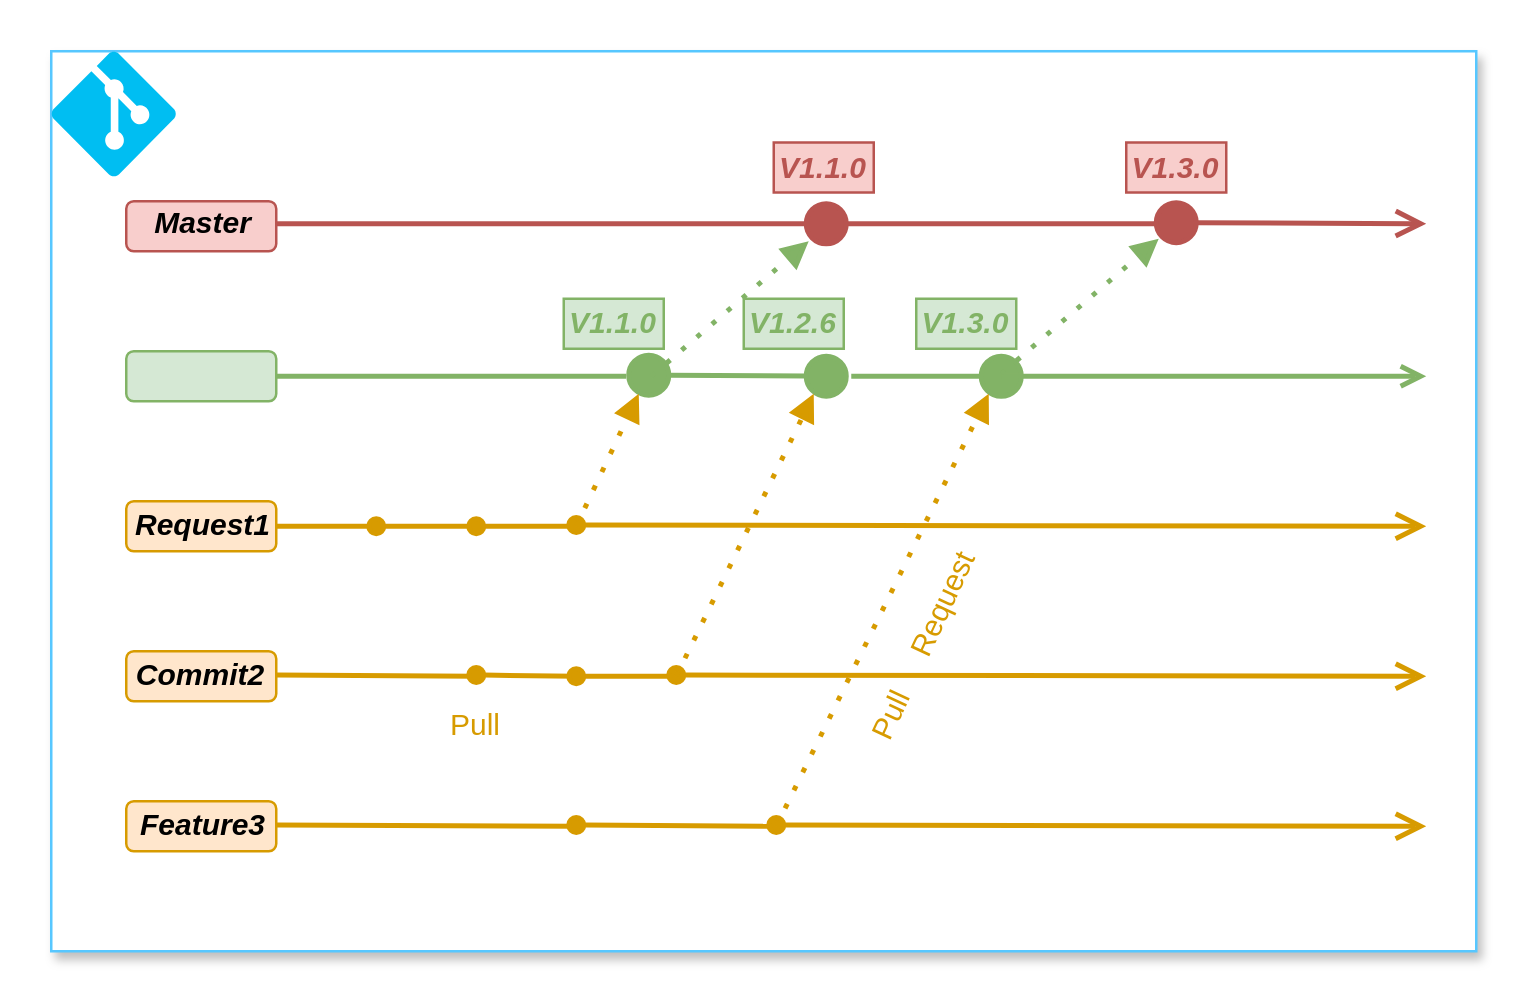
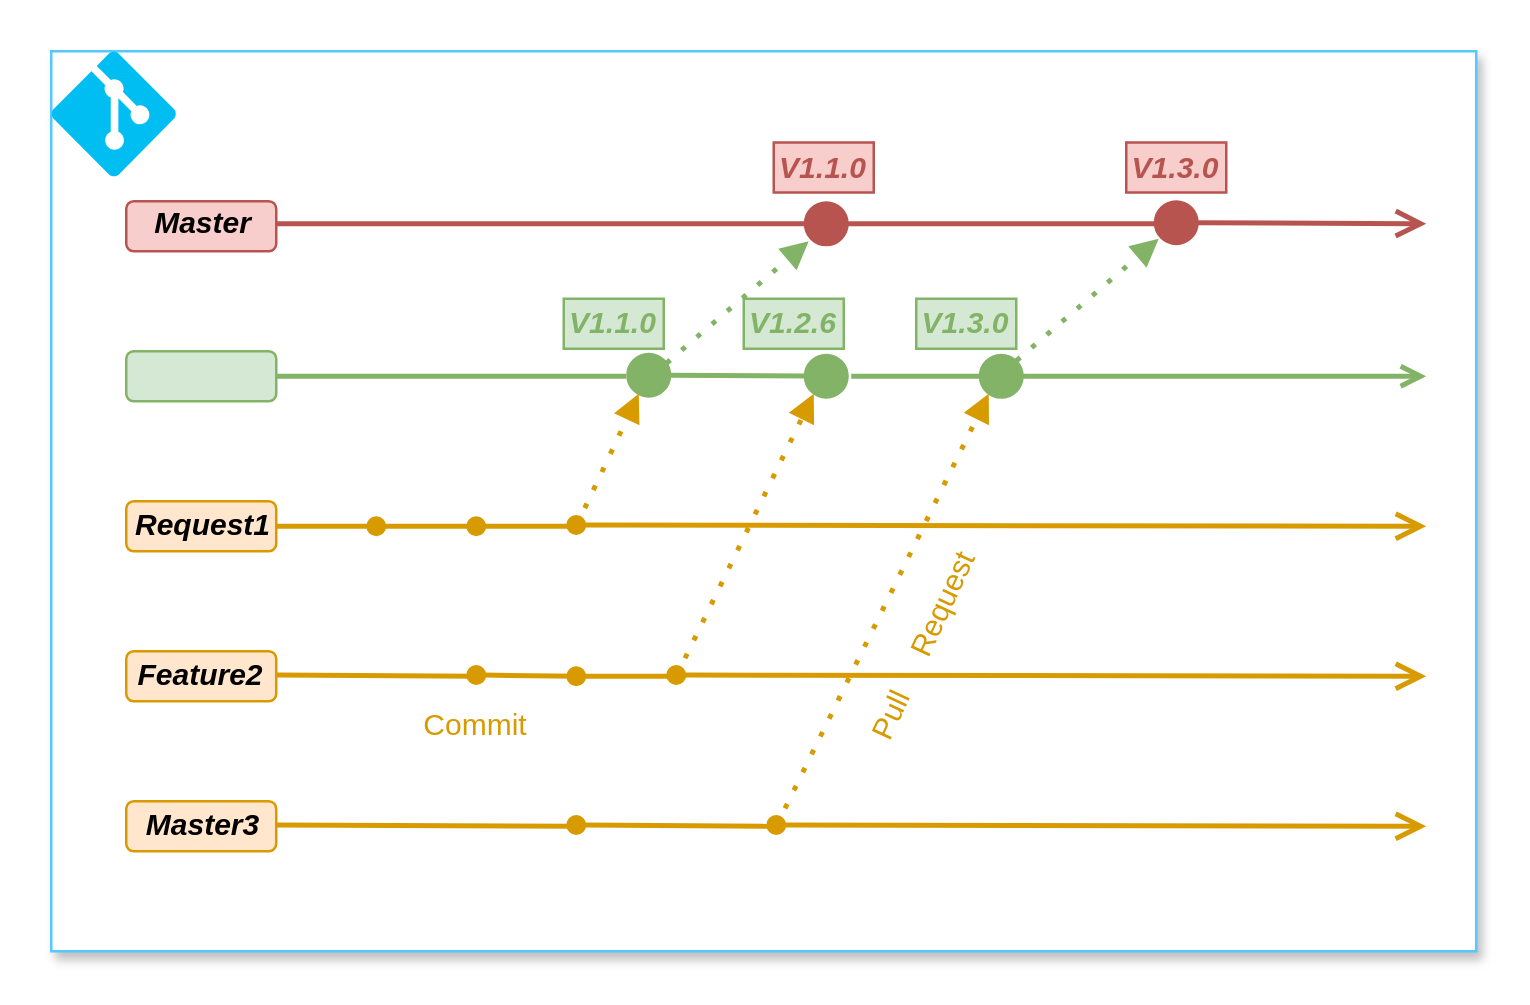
(201, 676) -> (201, 676)
(476, 726) -> (476, 726)
(204, 826) -> (204, 826)
